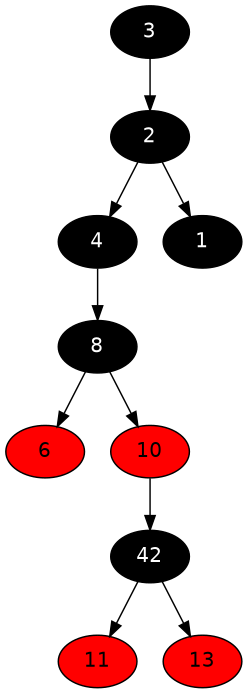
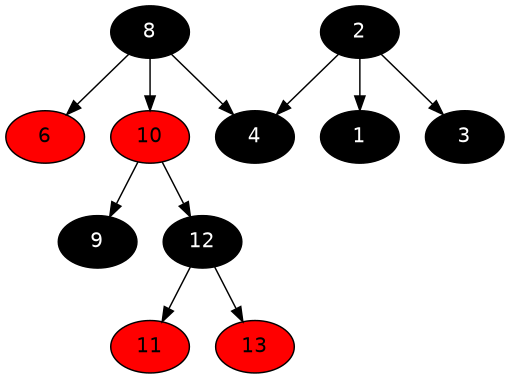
(150, 77) -> (407, 79)
none -> (98, 242)
(98, 287) -> (197, 79)
(150, 557) -> (203, 242)
